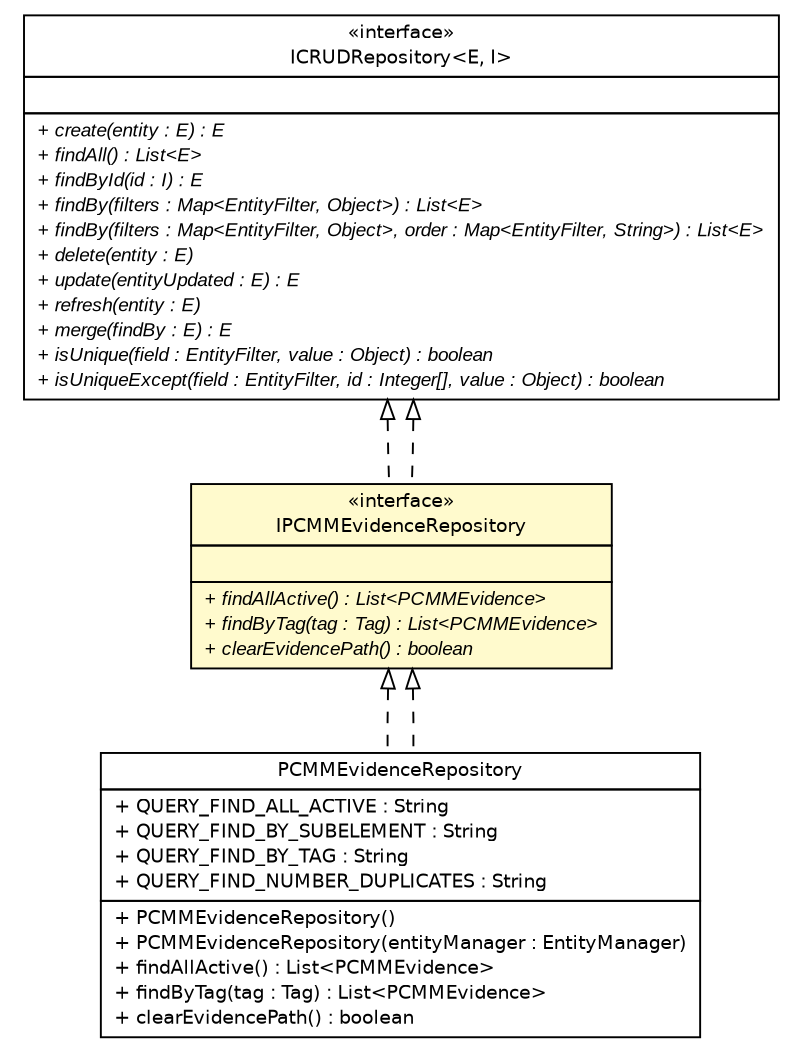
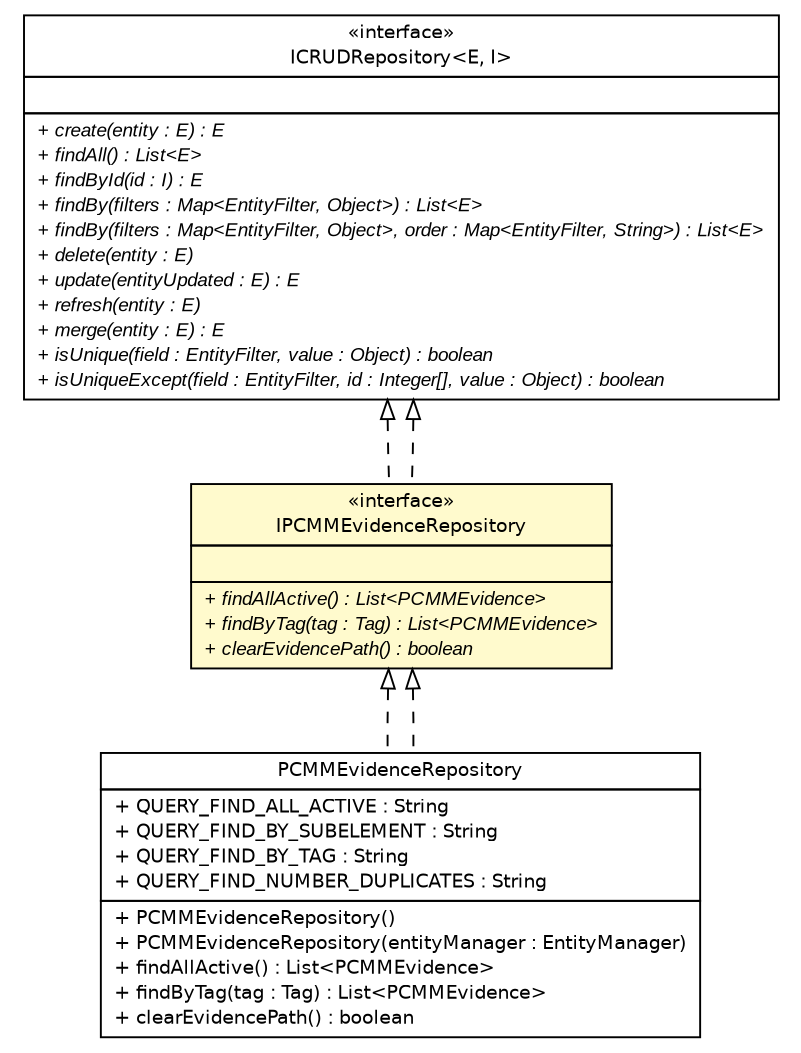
(135, 330) -> (132, 330)
